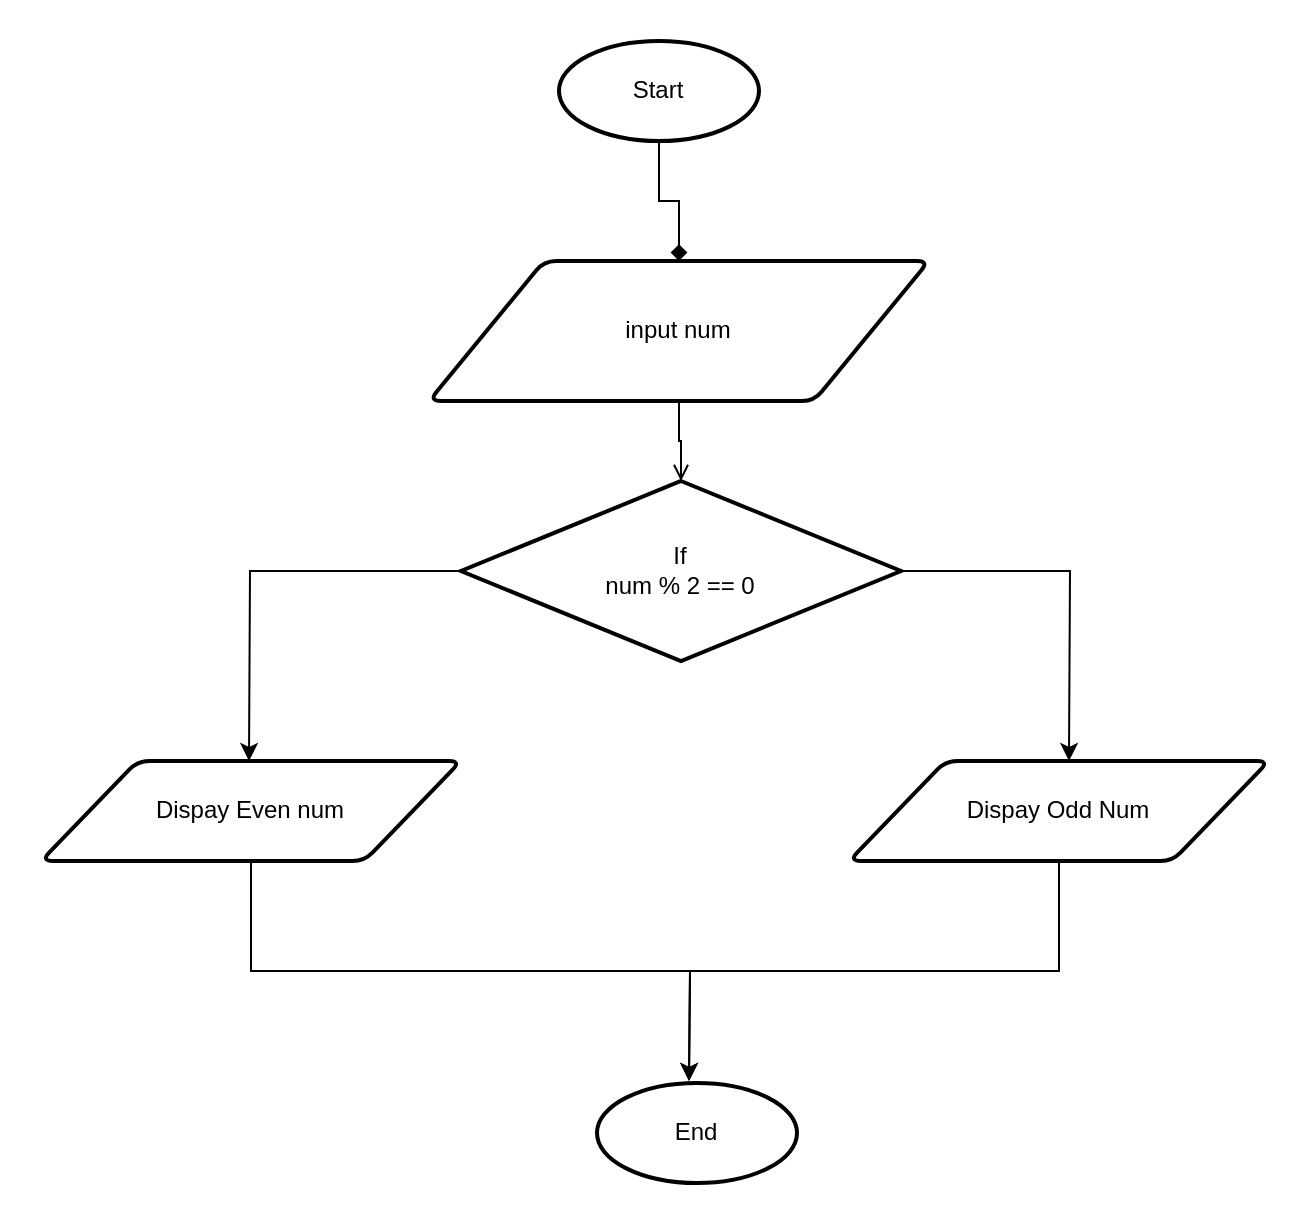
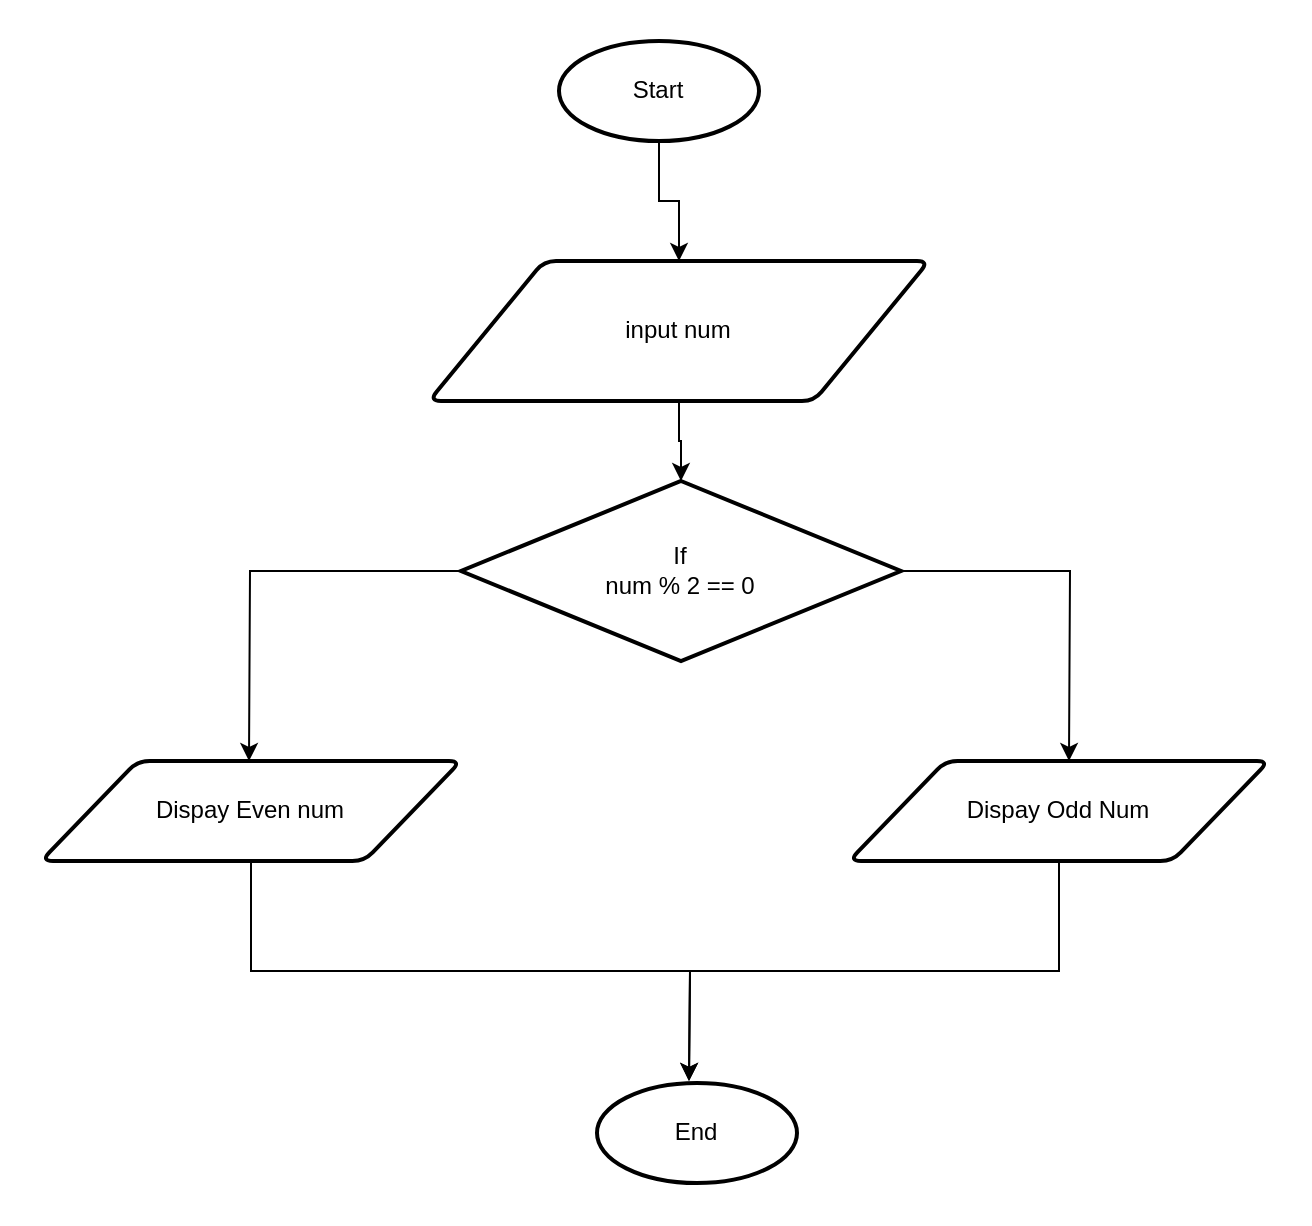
(679, 245) -> (679, 246)
(681, 469) -> (681, 466)
